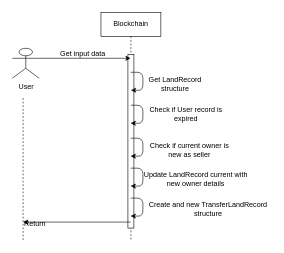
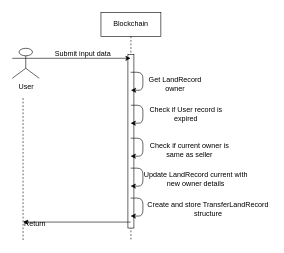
(83, 54) -> (83, 54)
(176, 84) -> (176, 84)
(190, 150) -> (190, 150)
(209, 210) -> (209, 210)
